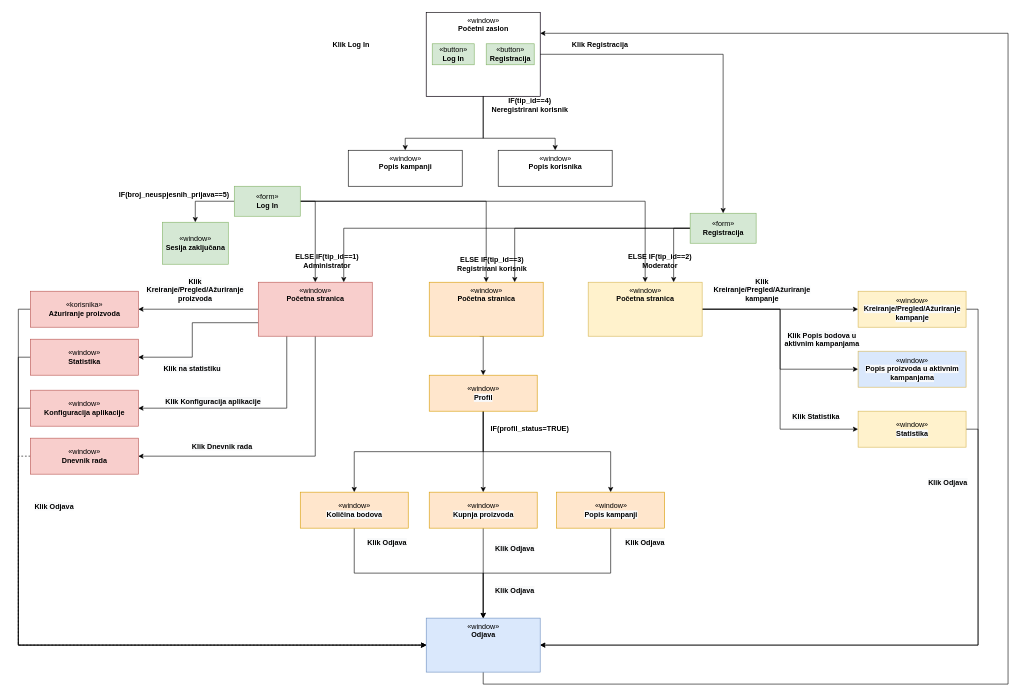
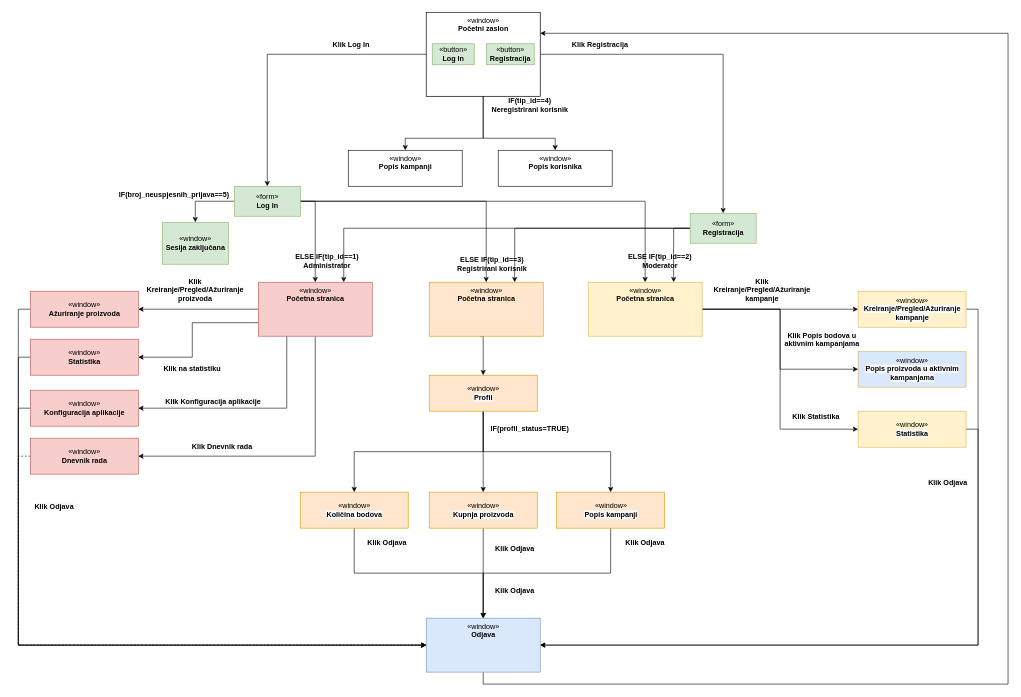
none -> (267, 54)
(85, 309) -> (85, 309)
